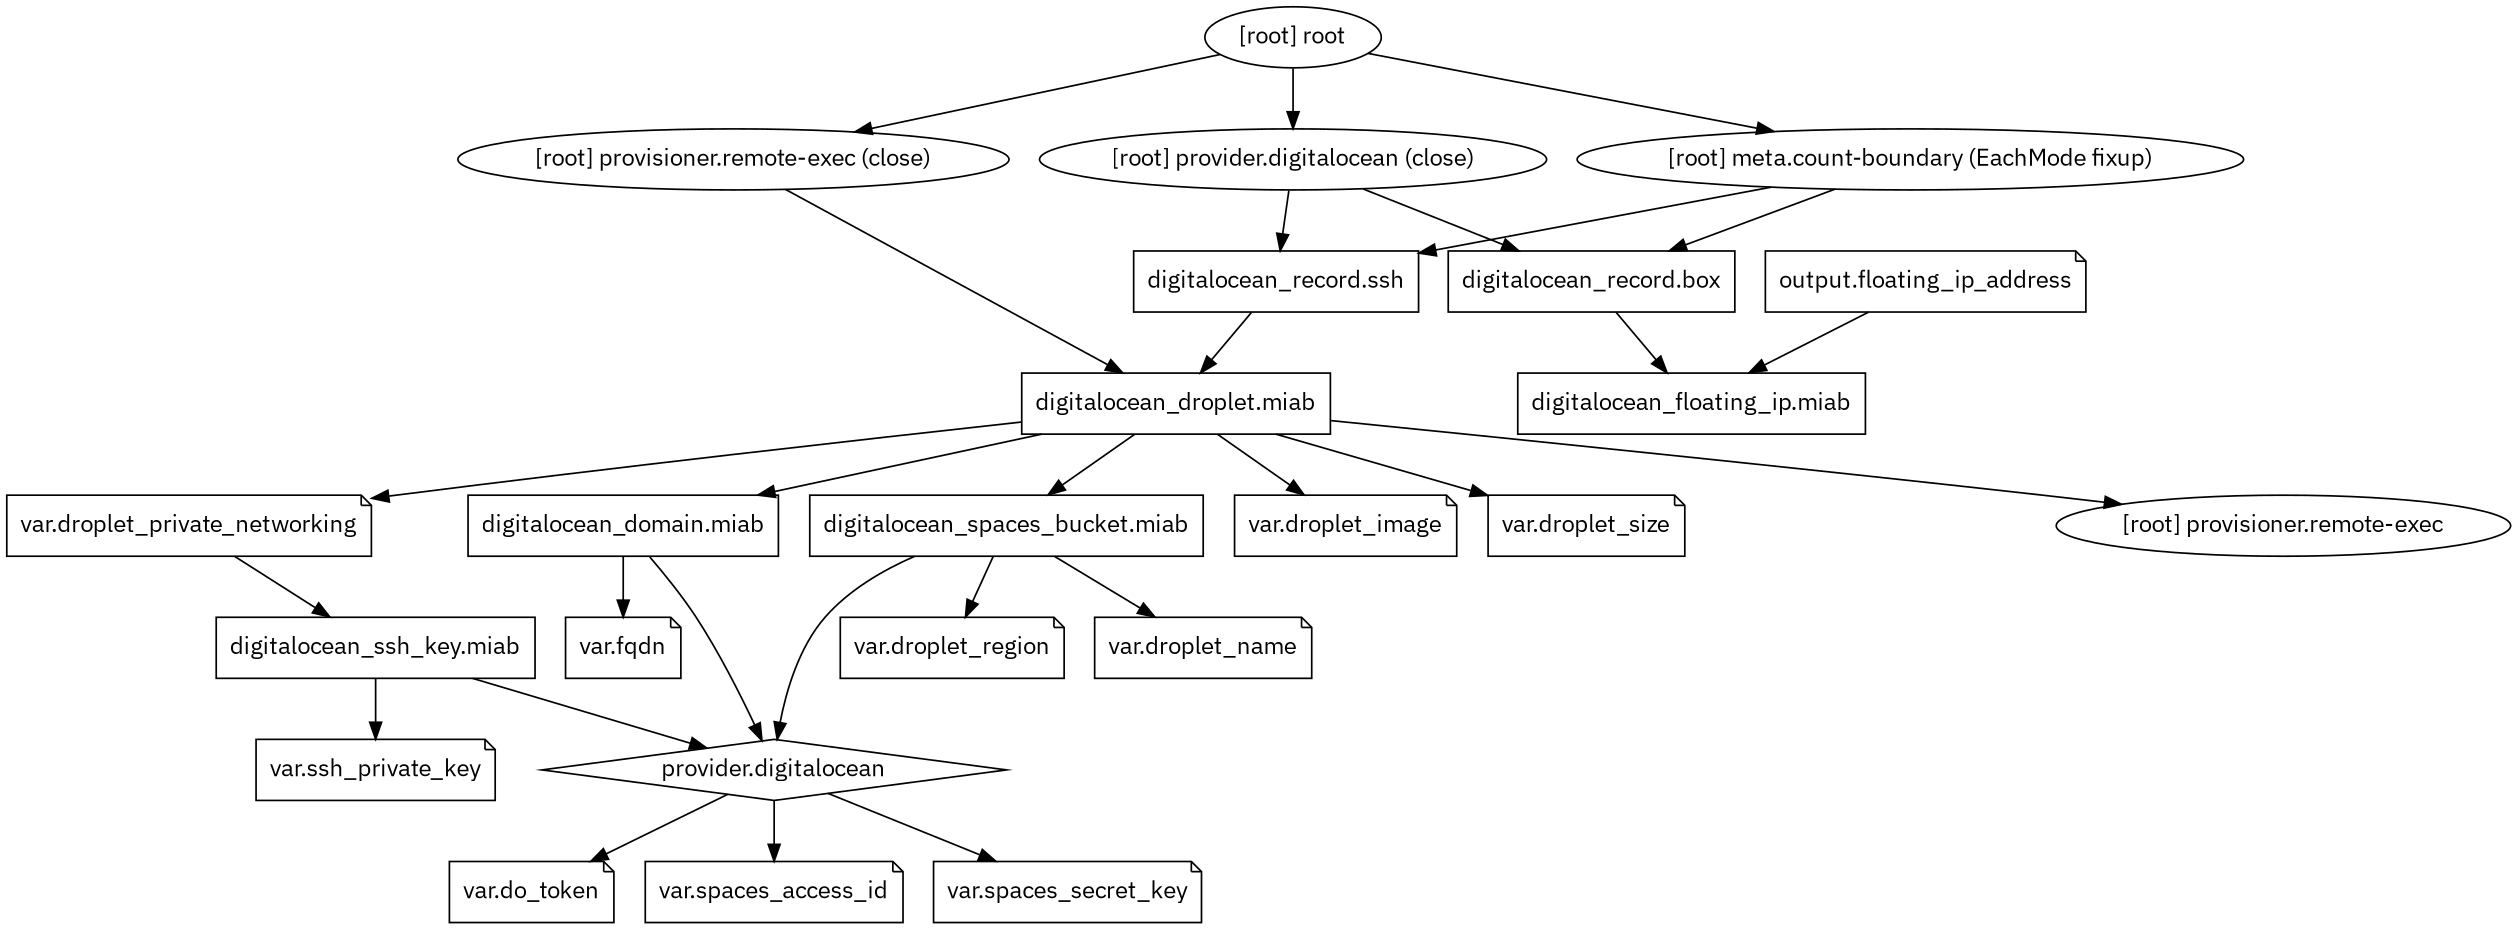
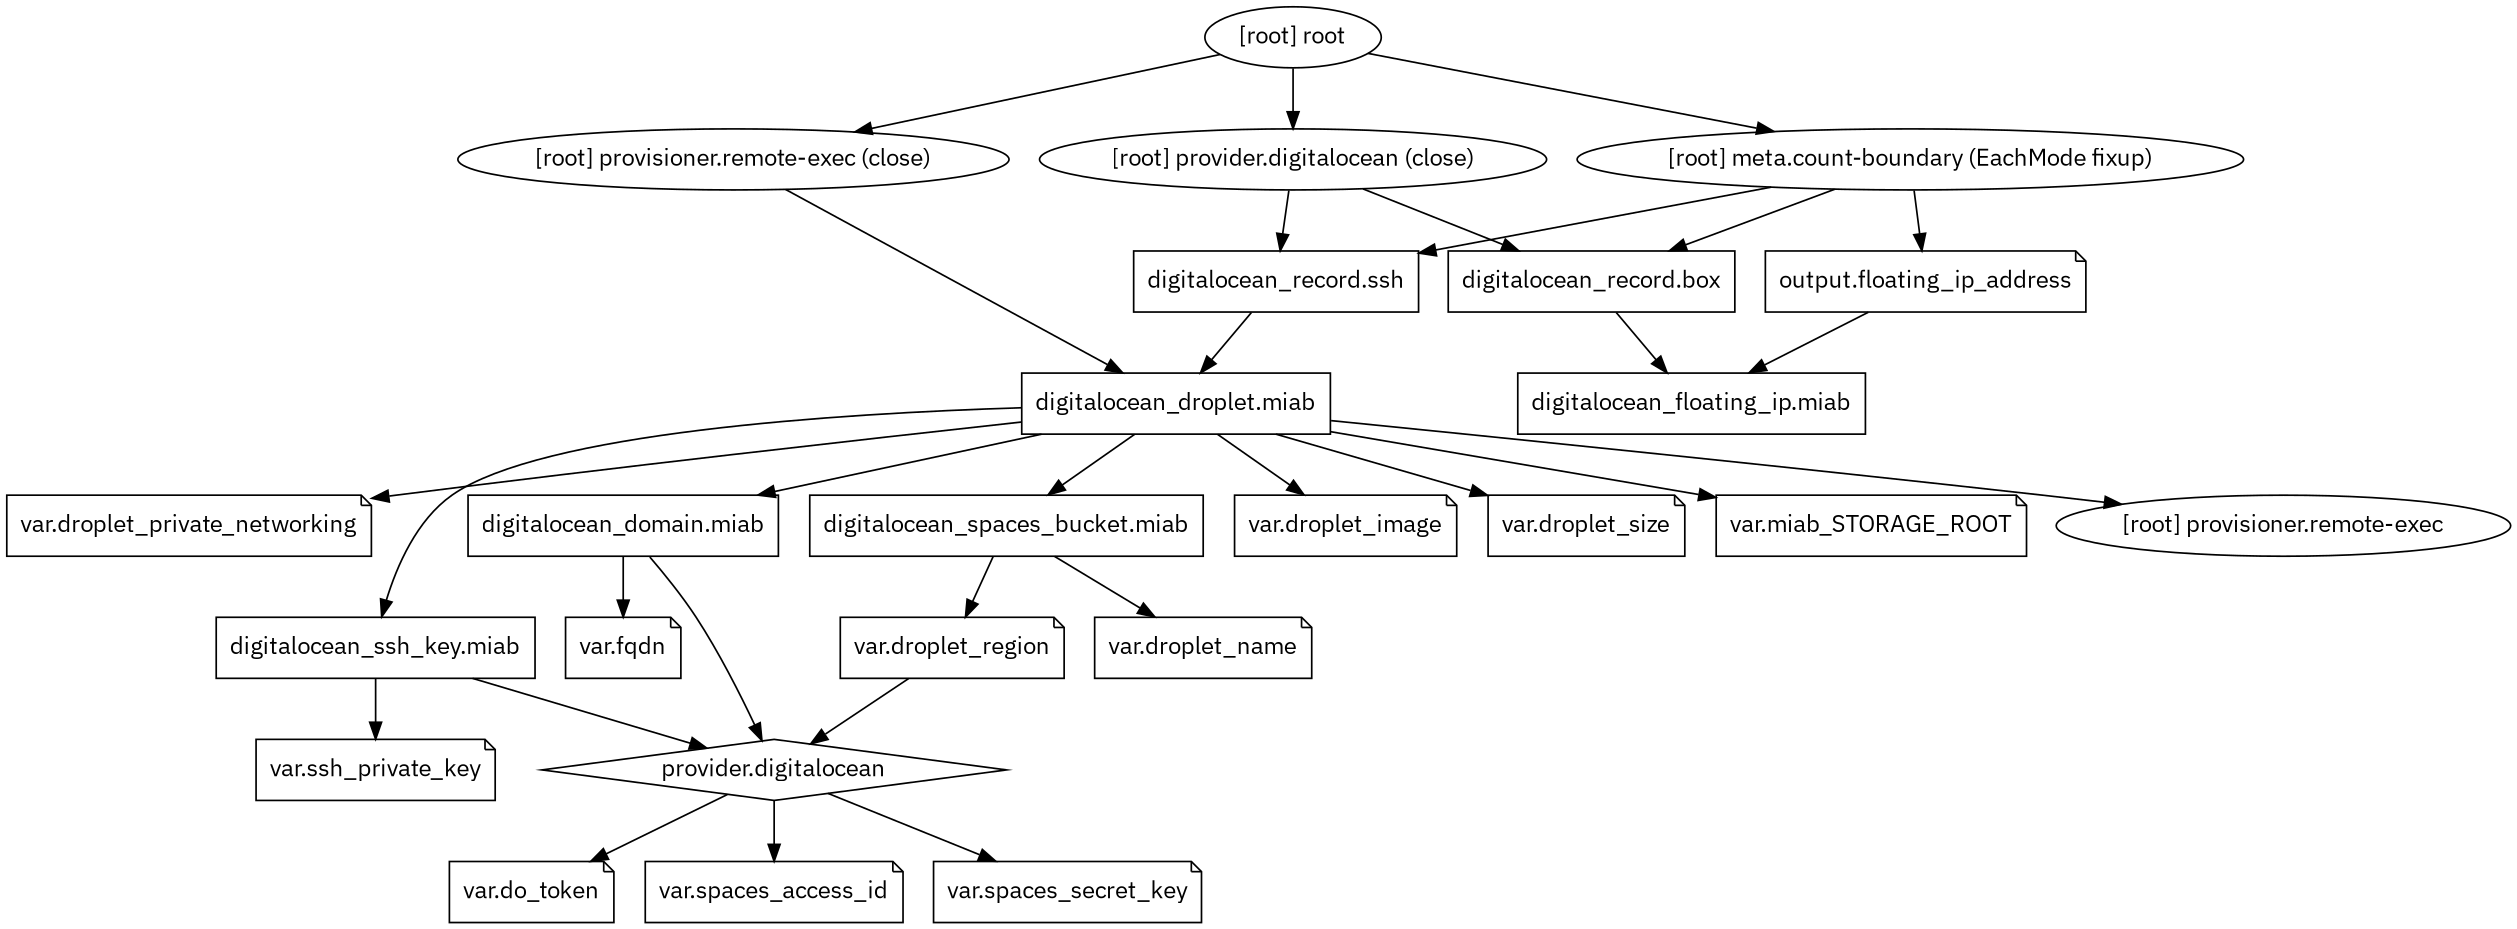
none -> (1917, 212)
none -> (1871, 526)
(275, 582) -> (669, 435)
(823, 620) -> (867, 706)
